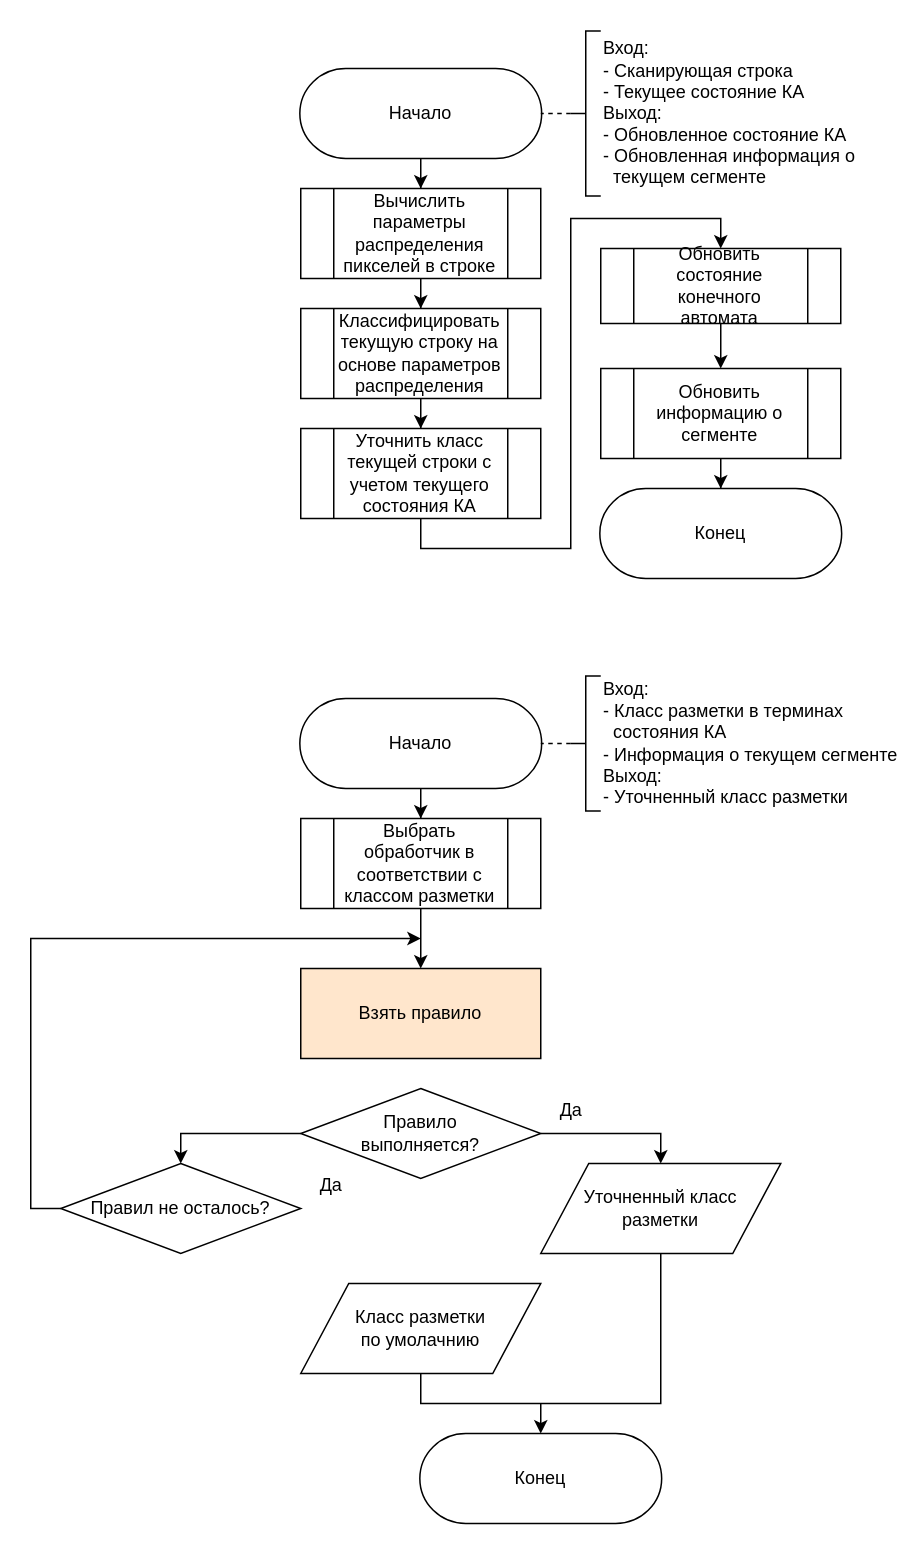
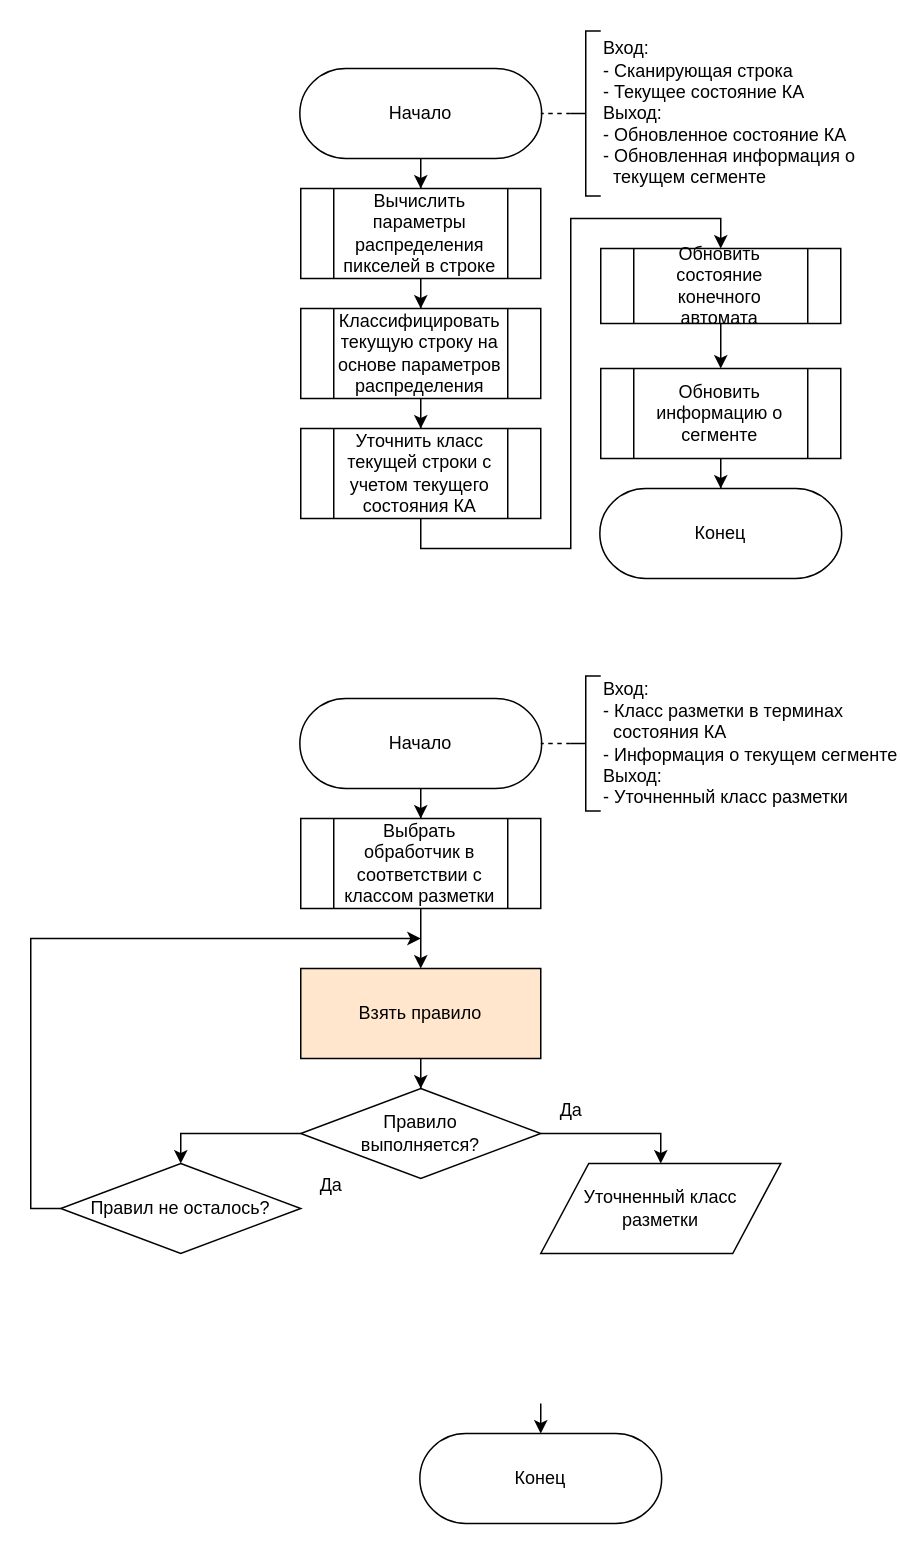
none -> (421, 1078)
(421, 1328) -> none
(601, 1403) -> none
